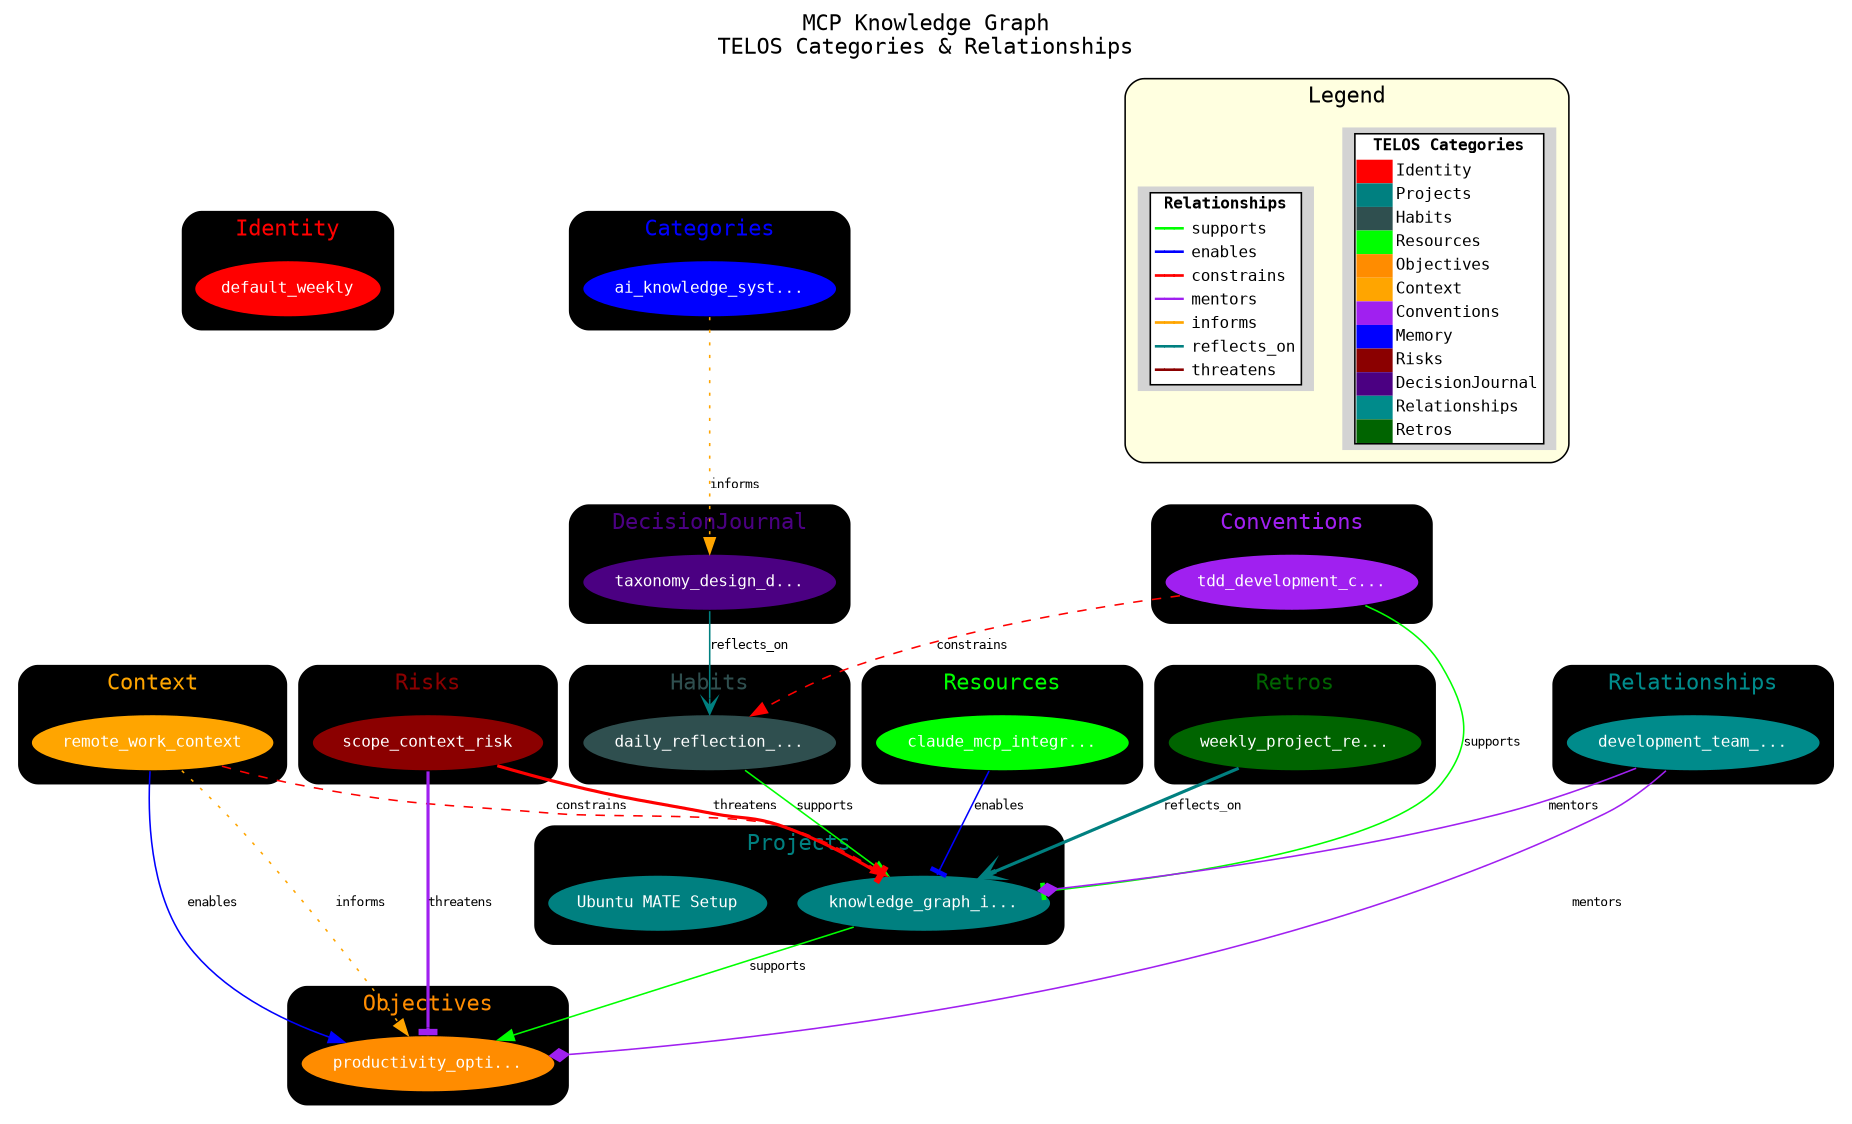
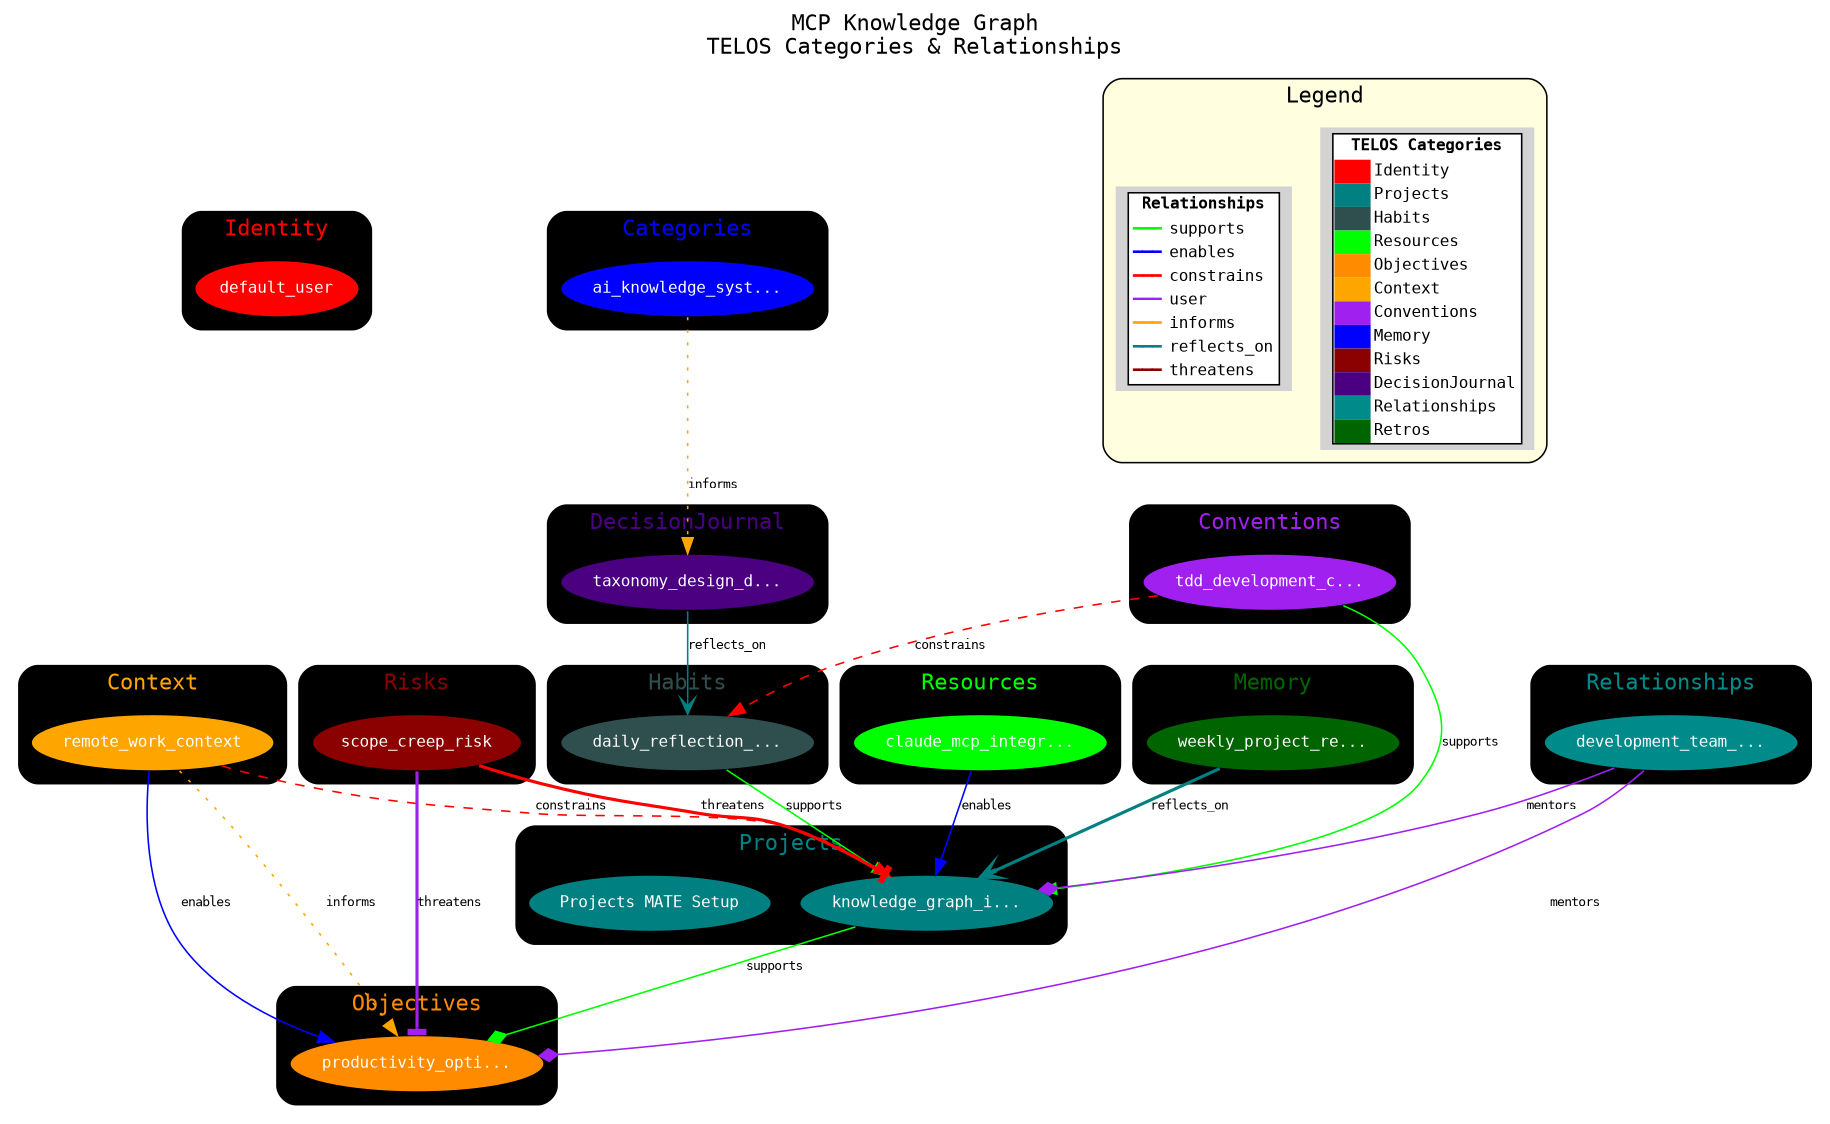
(288, 289) -> (277, 289)
(1225, 300) -> (1189, 300)
(1295, 684) -> (1273, 684)
(428, 743) -> (417, 743)
(967, 815) -> (956, 815)
(1362, 830) -> (1354, 825)
(658, 903) -> (650, 903)
(684, 981) -> (681, 981)
